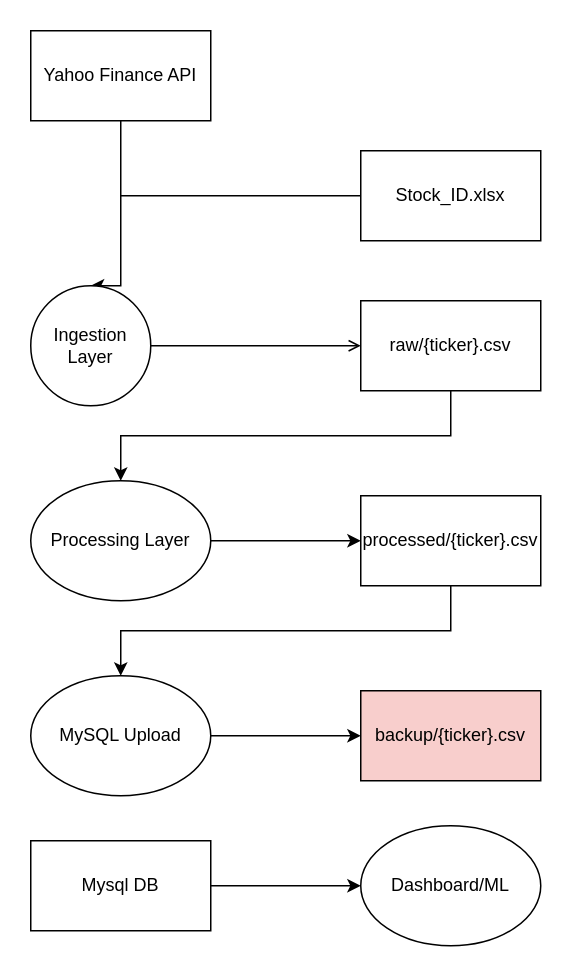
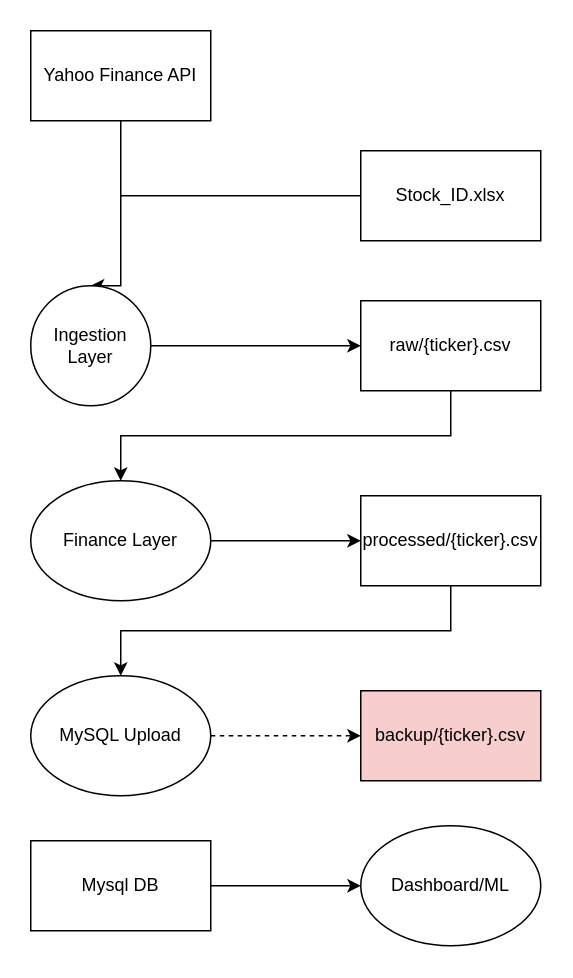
(351, 346) -> (349, 346)
(121, 541) -> (121, 541)
(280, 736) -> (280, 736)
